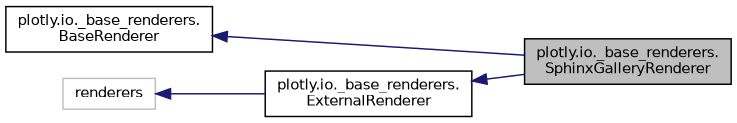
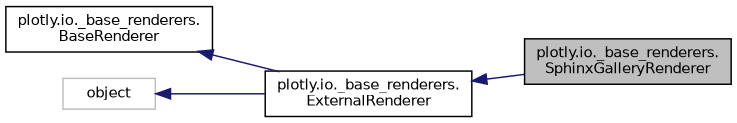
(376, 46) -> (246, 63)
(109, 94) -> (109, 94)
